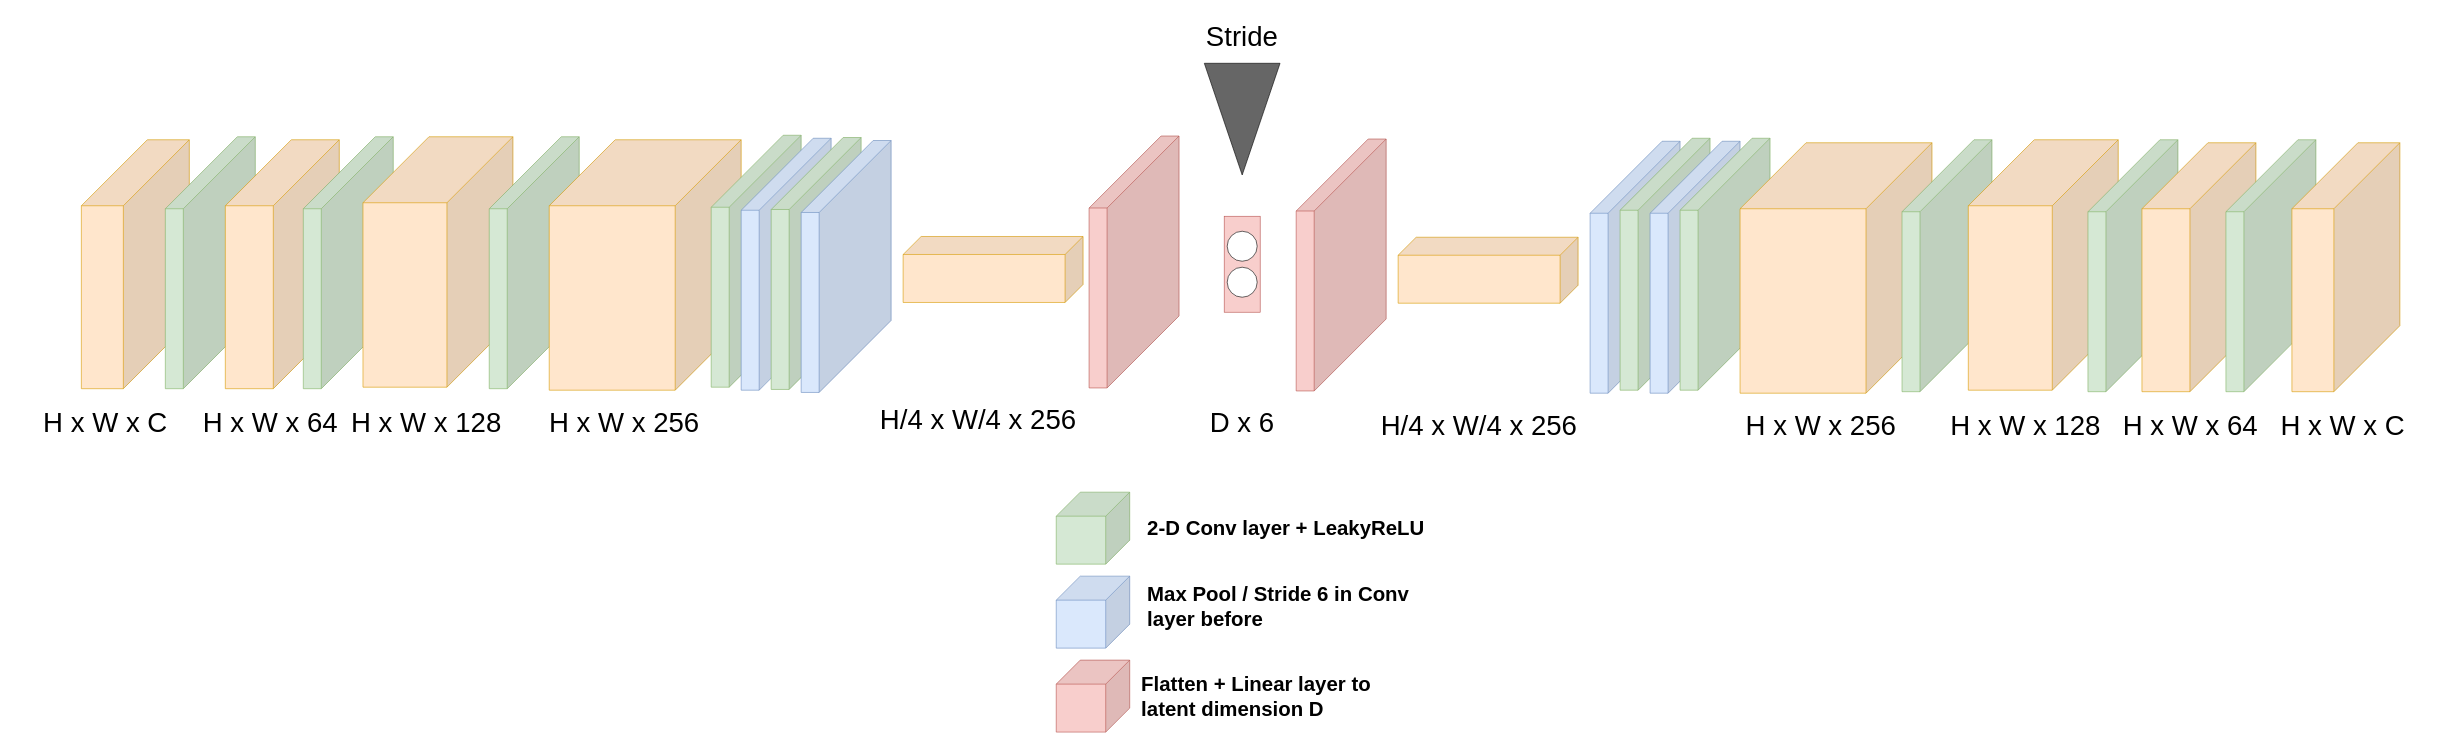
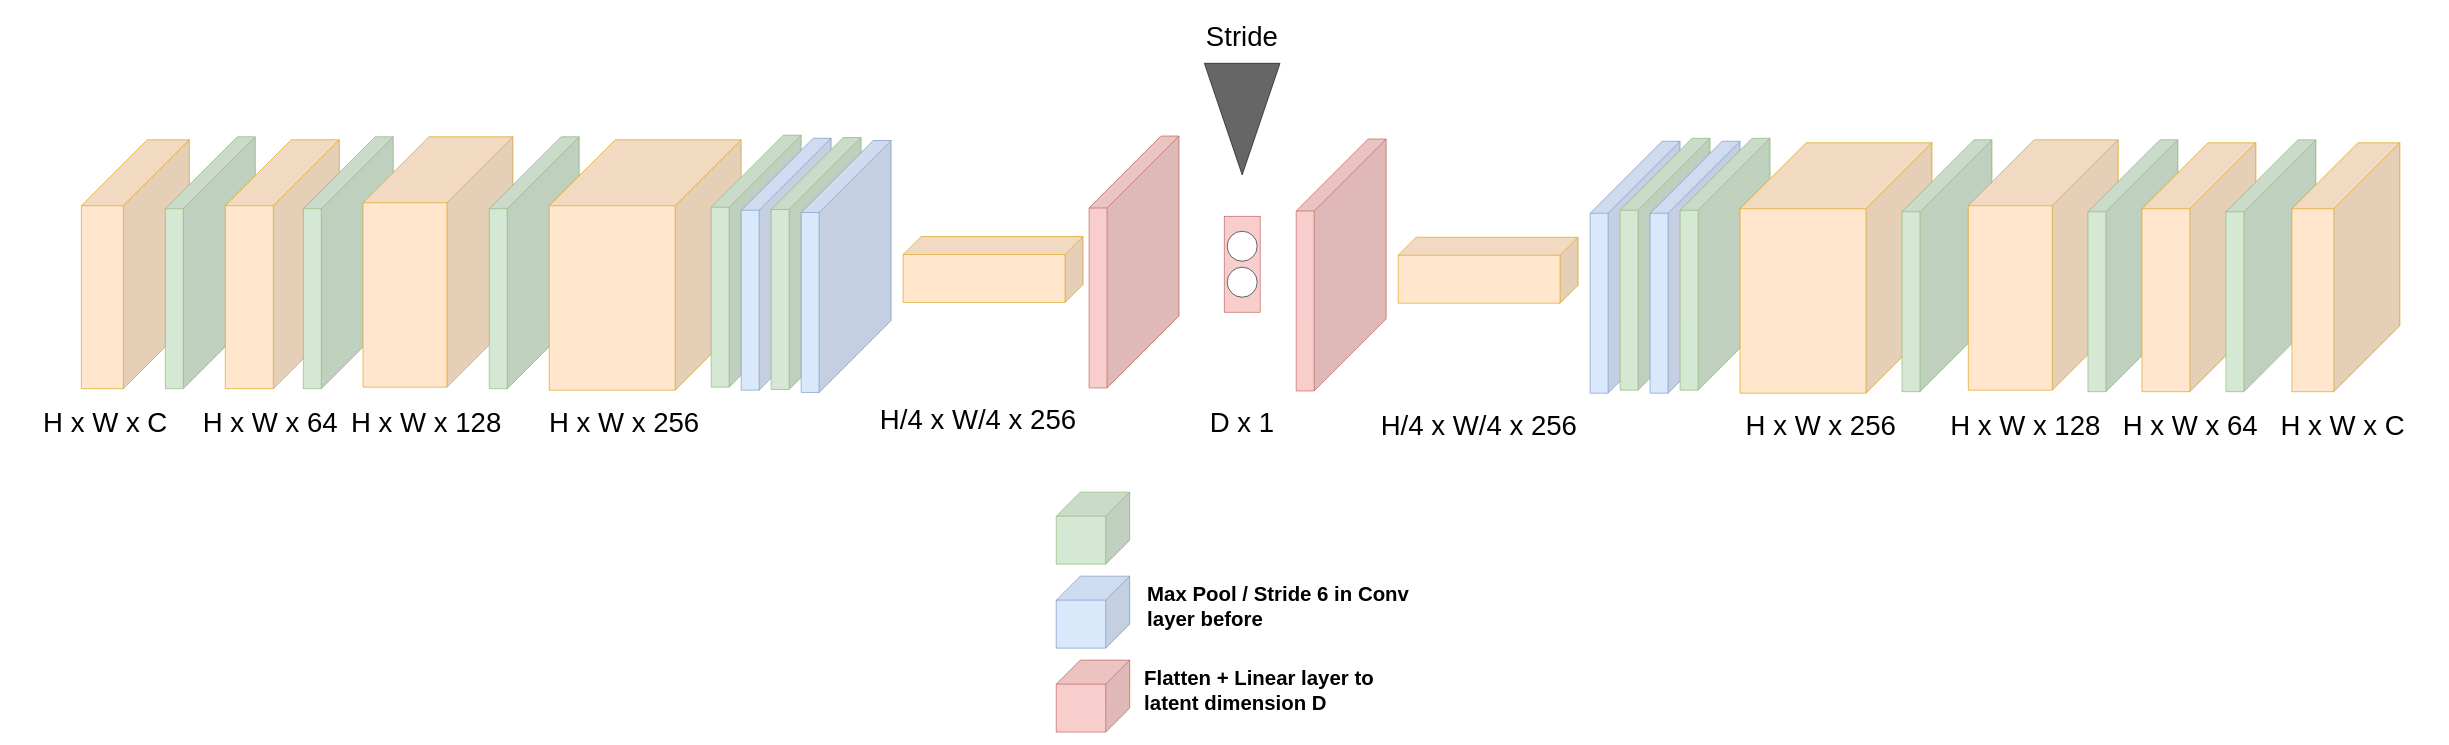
(1242, 423) -> (1242, 423)
(1287, 528) -> none
(1281, 696) -> (1284, 690)
